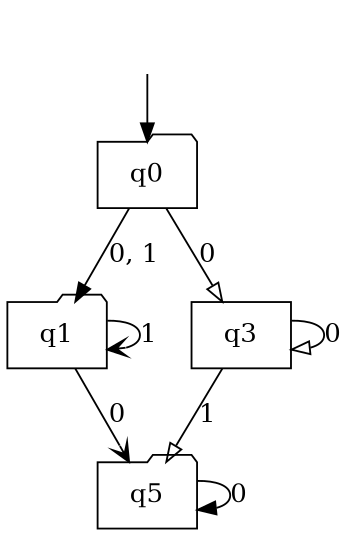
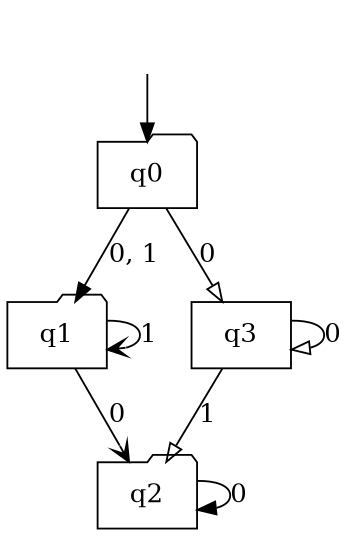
(147, 495) -> (147, 495)
